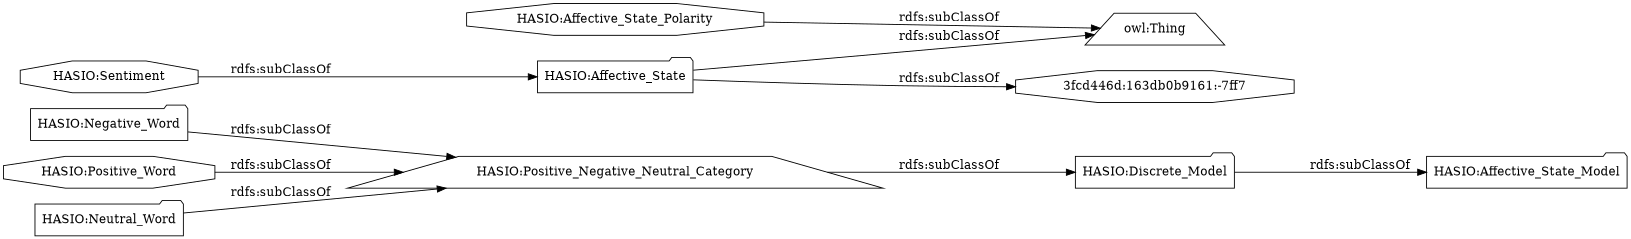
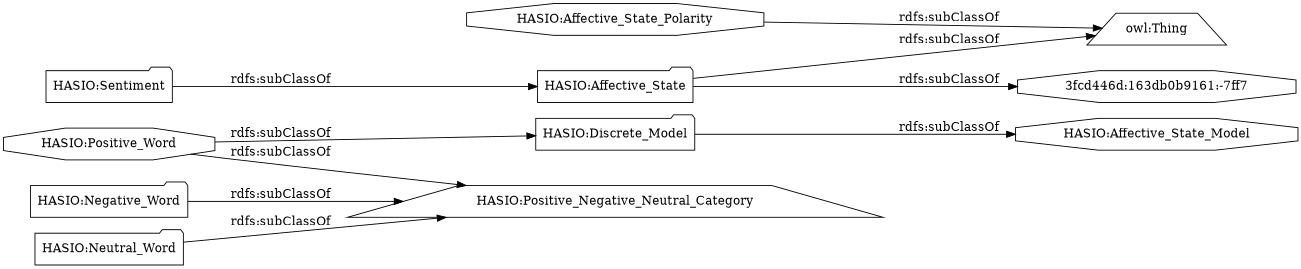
(109, 77) -> (109, 87)
(947, 172) -> (371, 139)
(1527, 172) -> (1157, 134)
